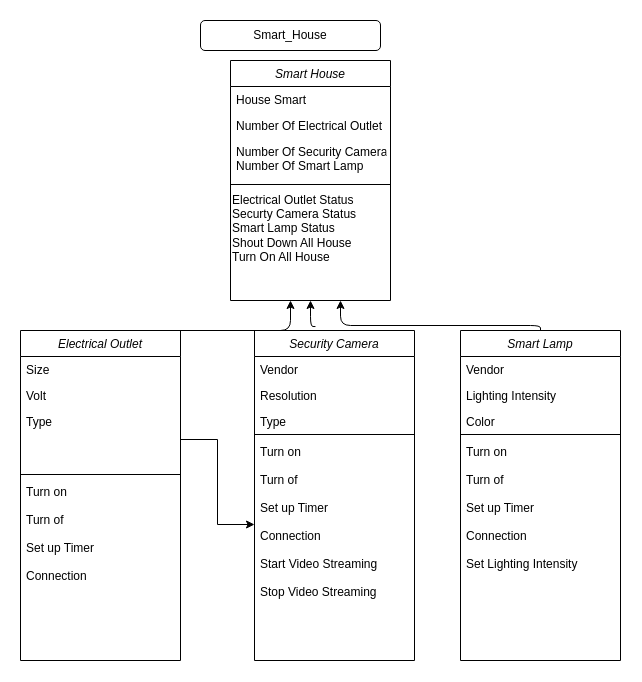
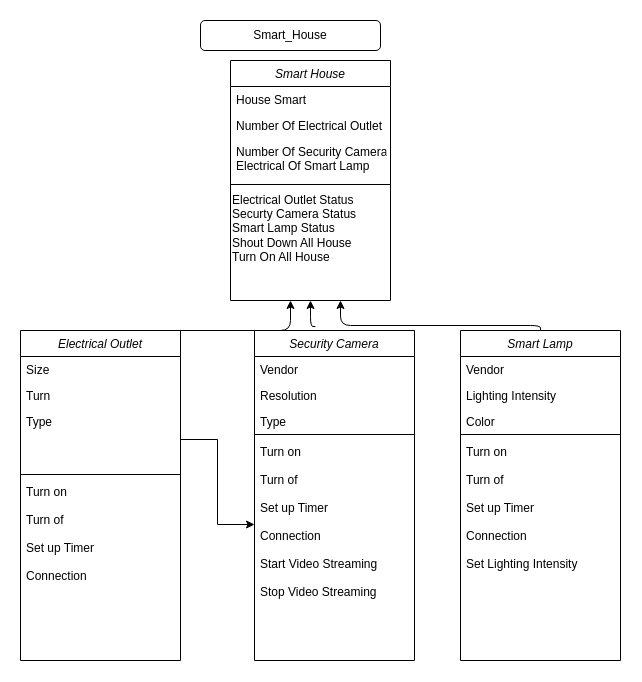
(314, 152) -> (314, 152)
(38, 396) -> (39, 396)
